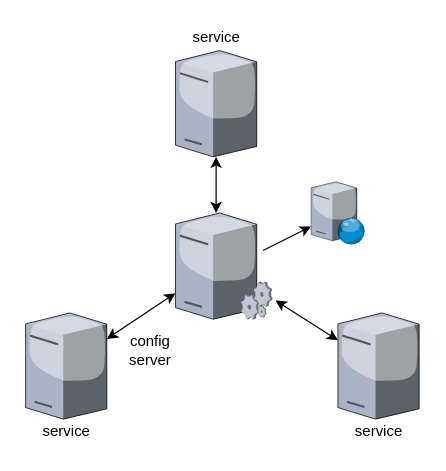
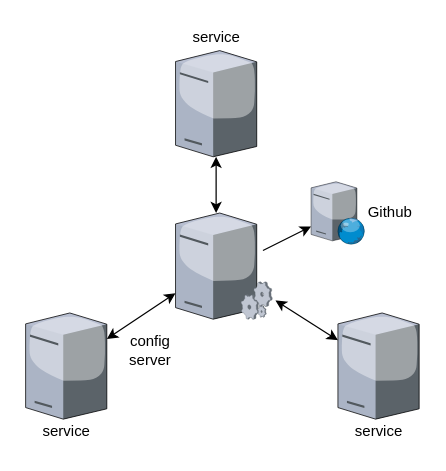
none -> (390, 213)
